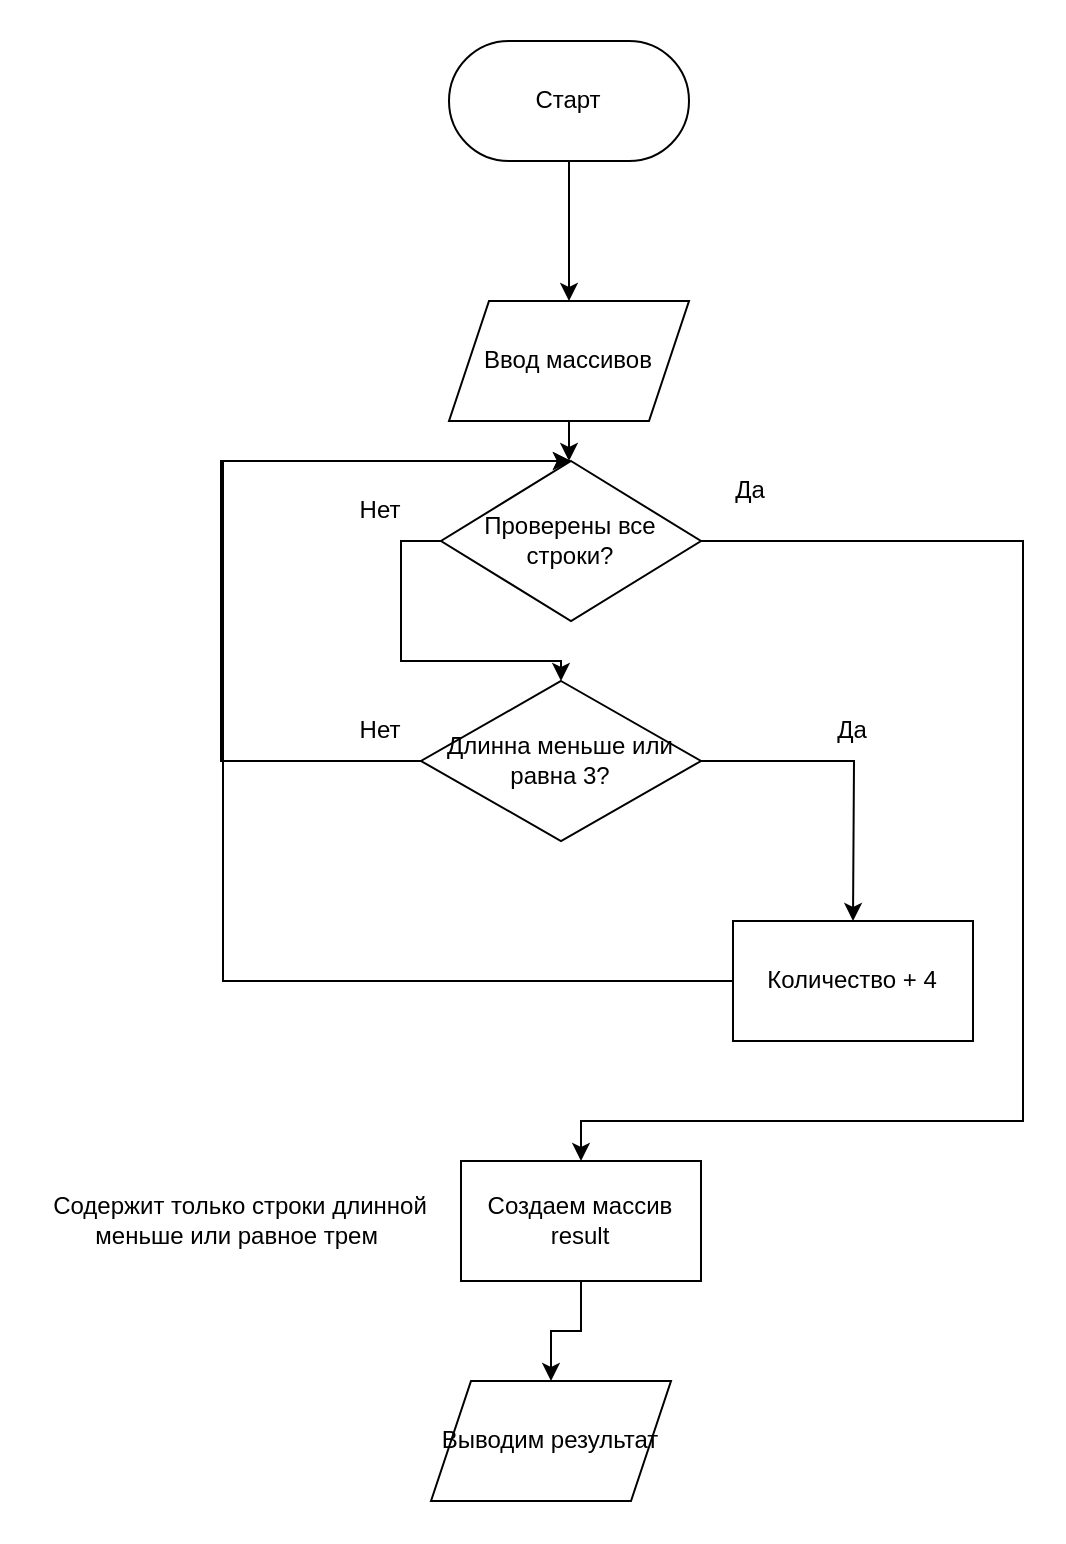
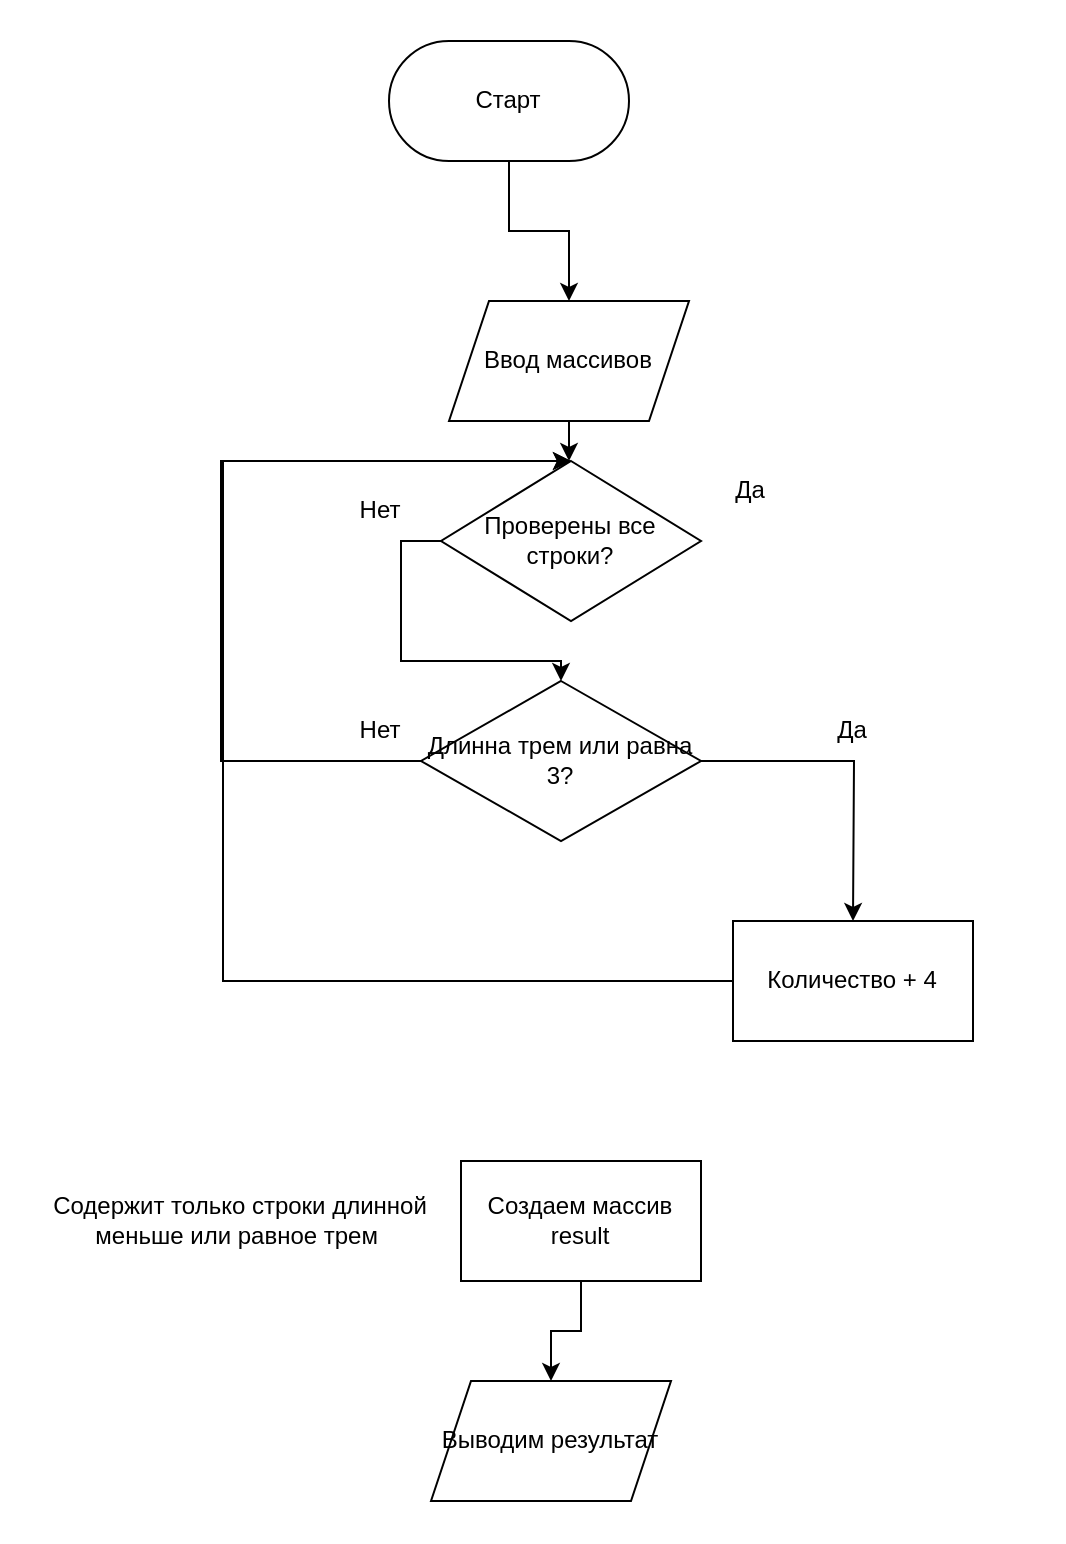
(569, 101) -> (509, 101)
(561, 761) -> (561, 761)
(1023, 904) -> none
